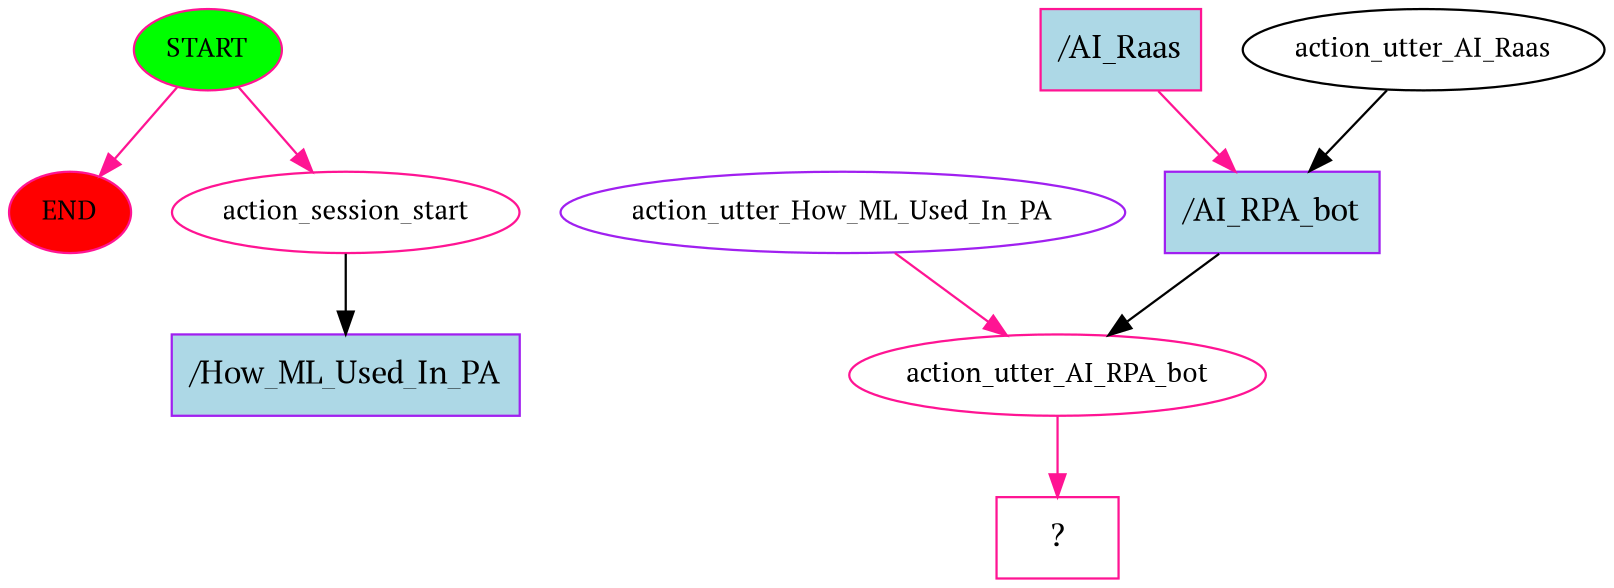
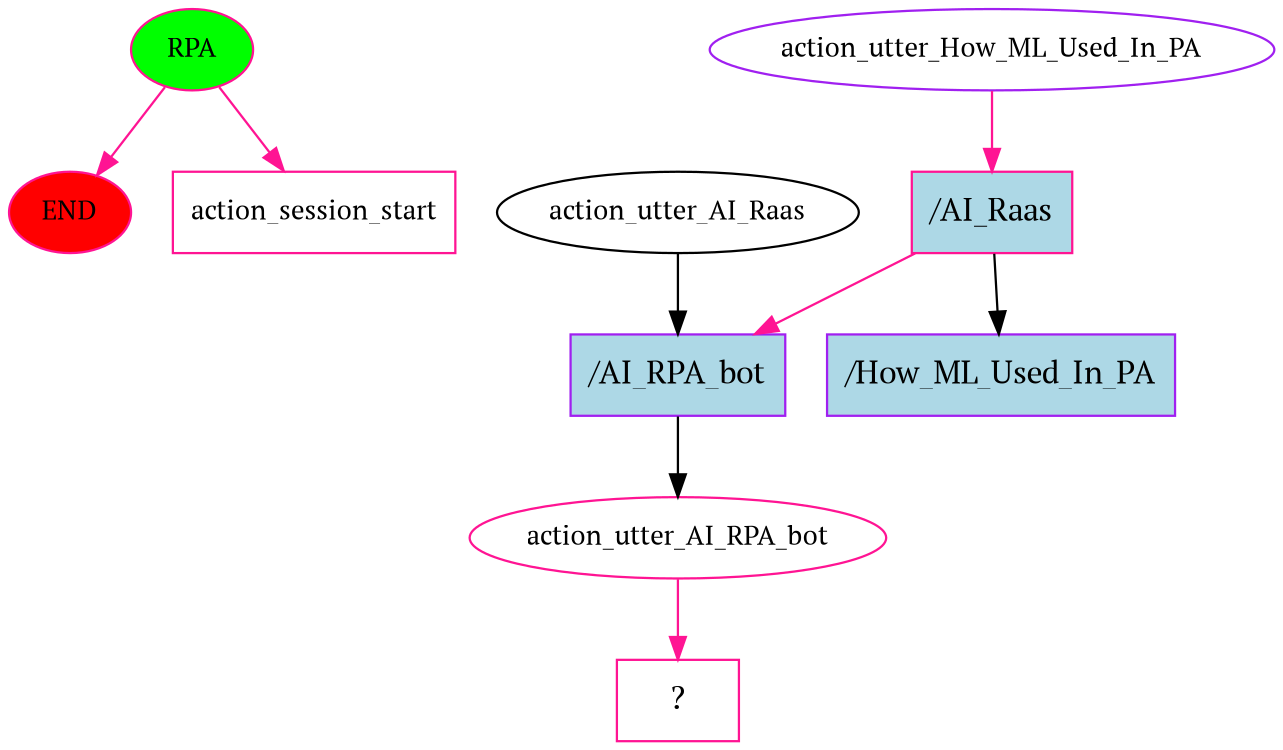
(208, 50) -> (192, 50)
(346, 212) -> (314, 212)
(346, 283) -> (996, 283)
(942, 288) -> (992, 120)
